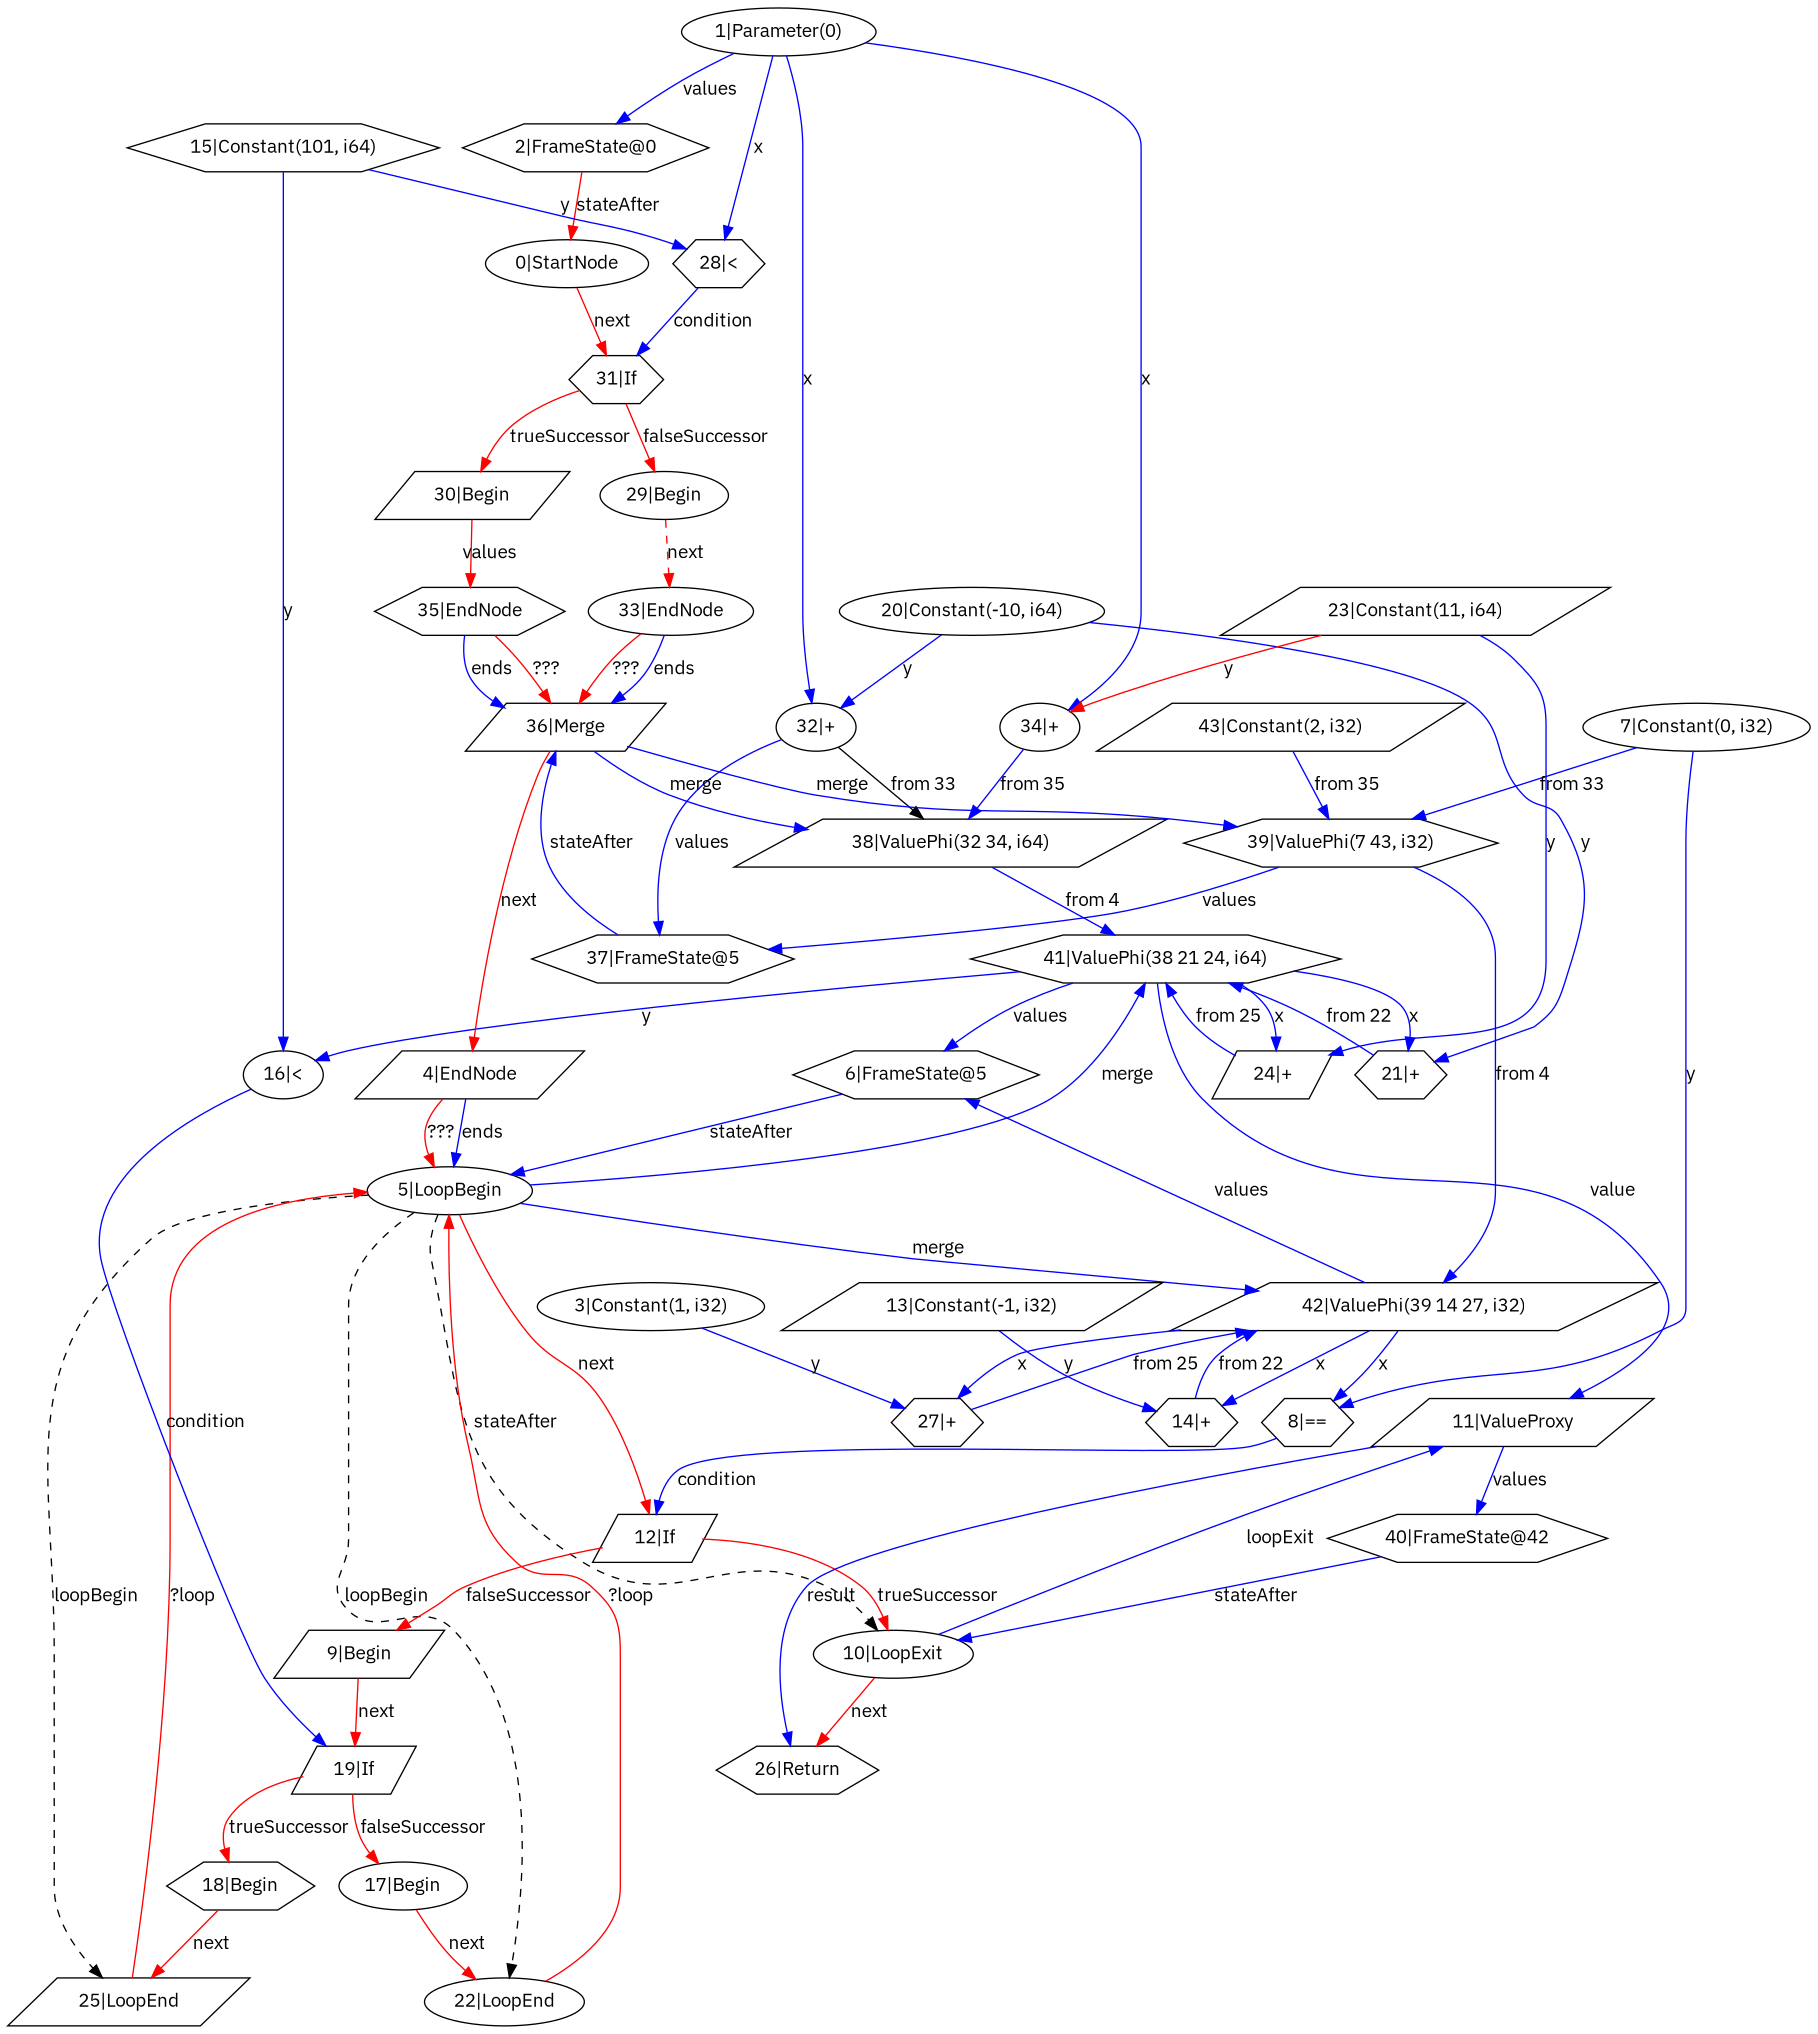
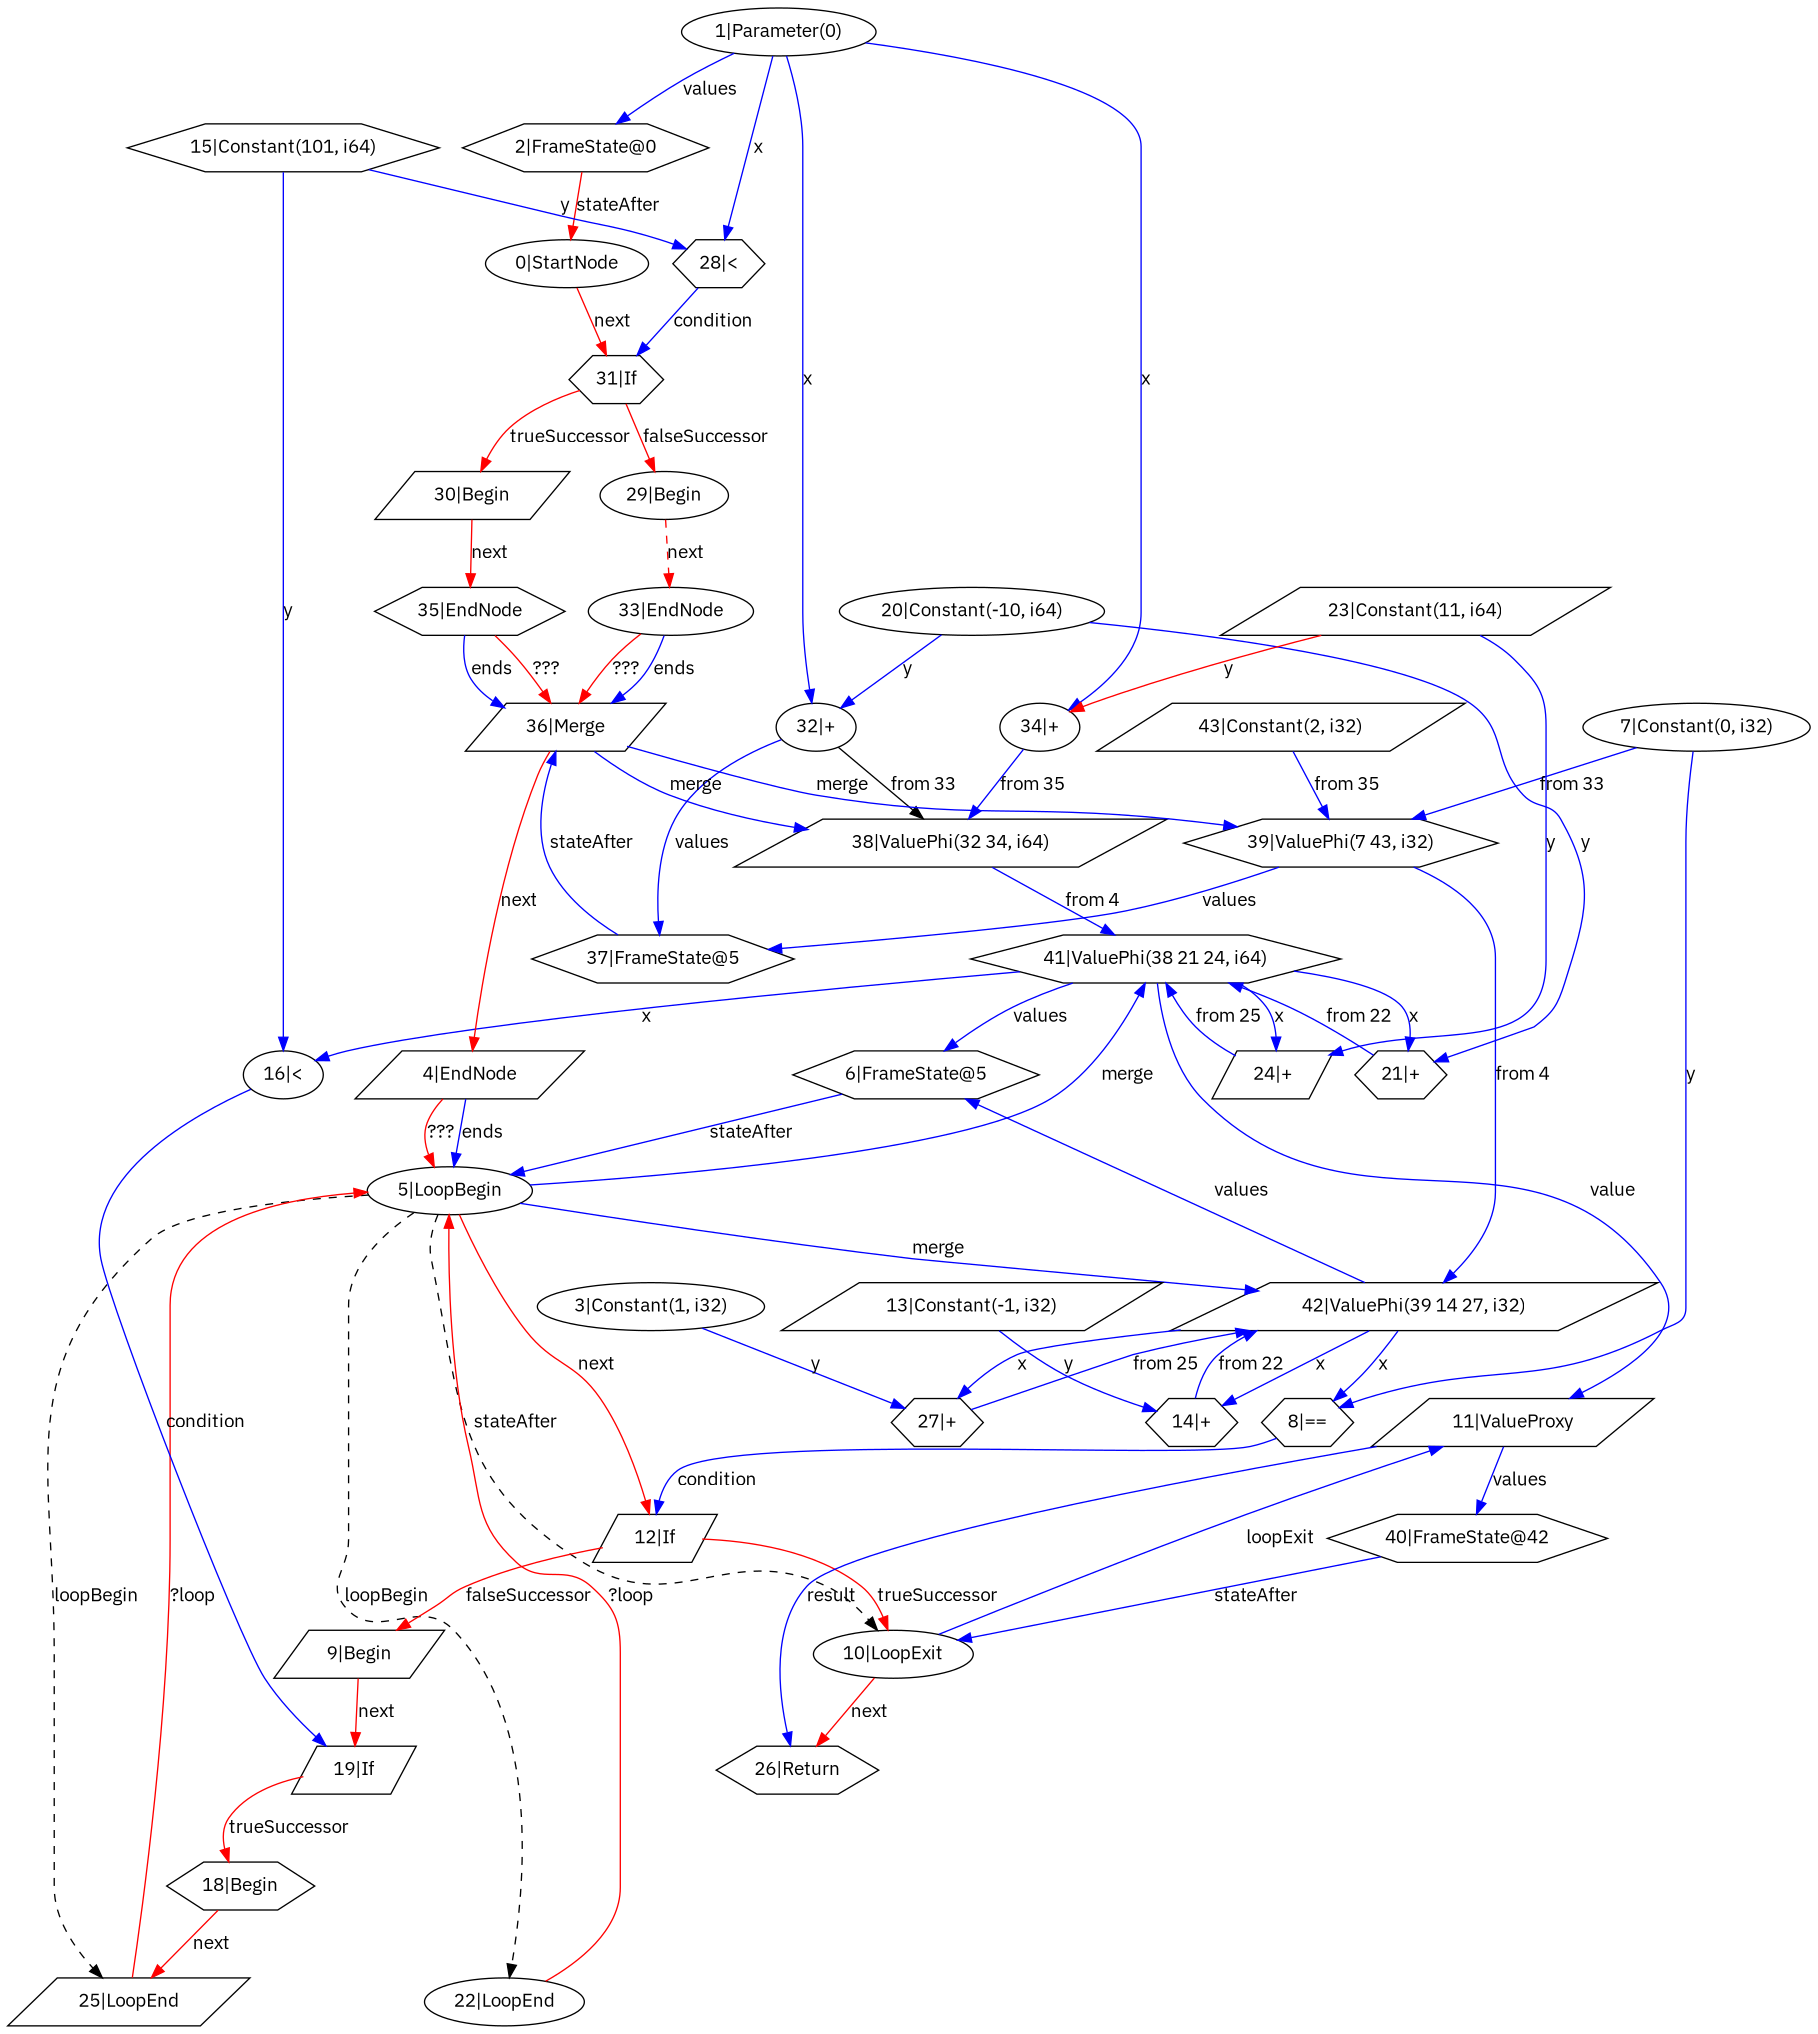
(490, 553) -> (490, 553)
(646, 1017) -> (646, 1017)
(403, 1886) -> none
